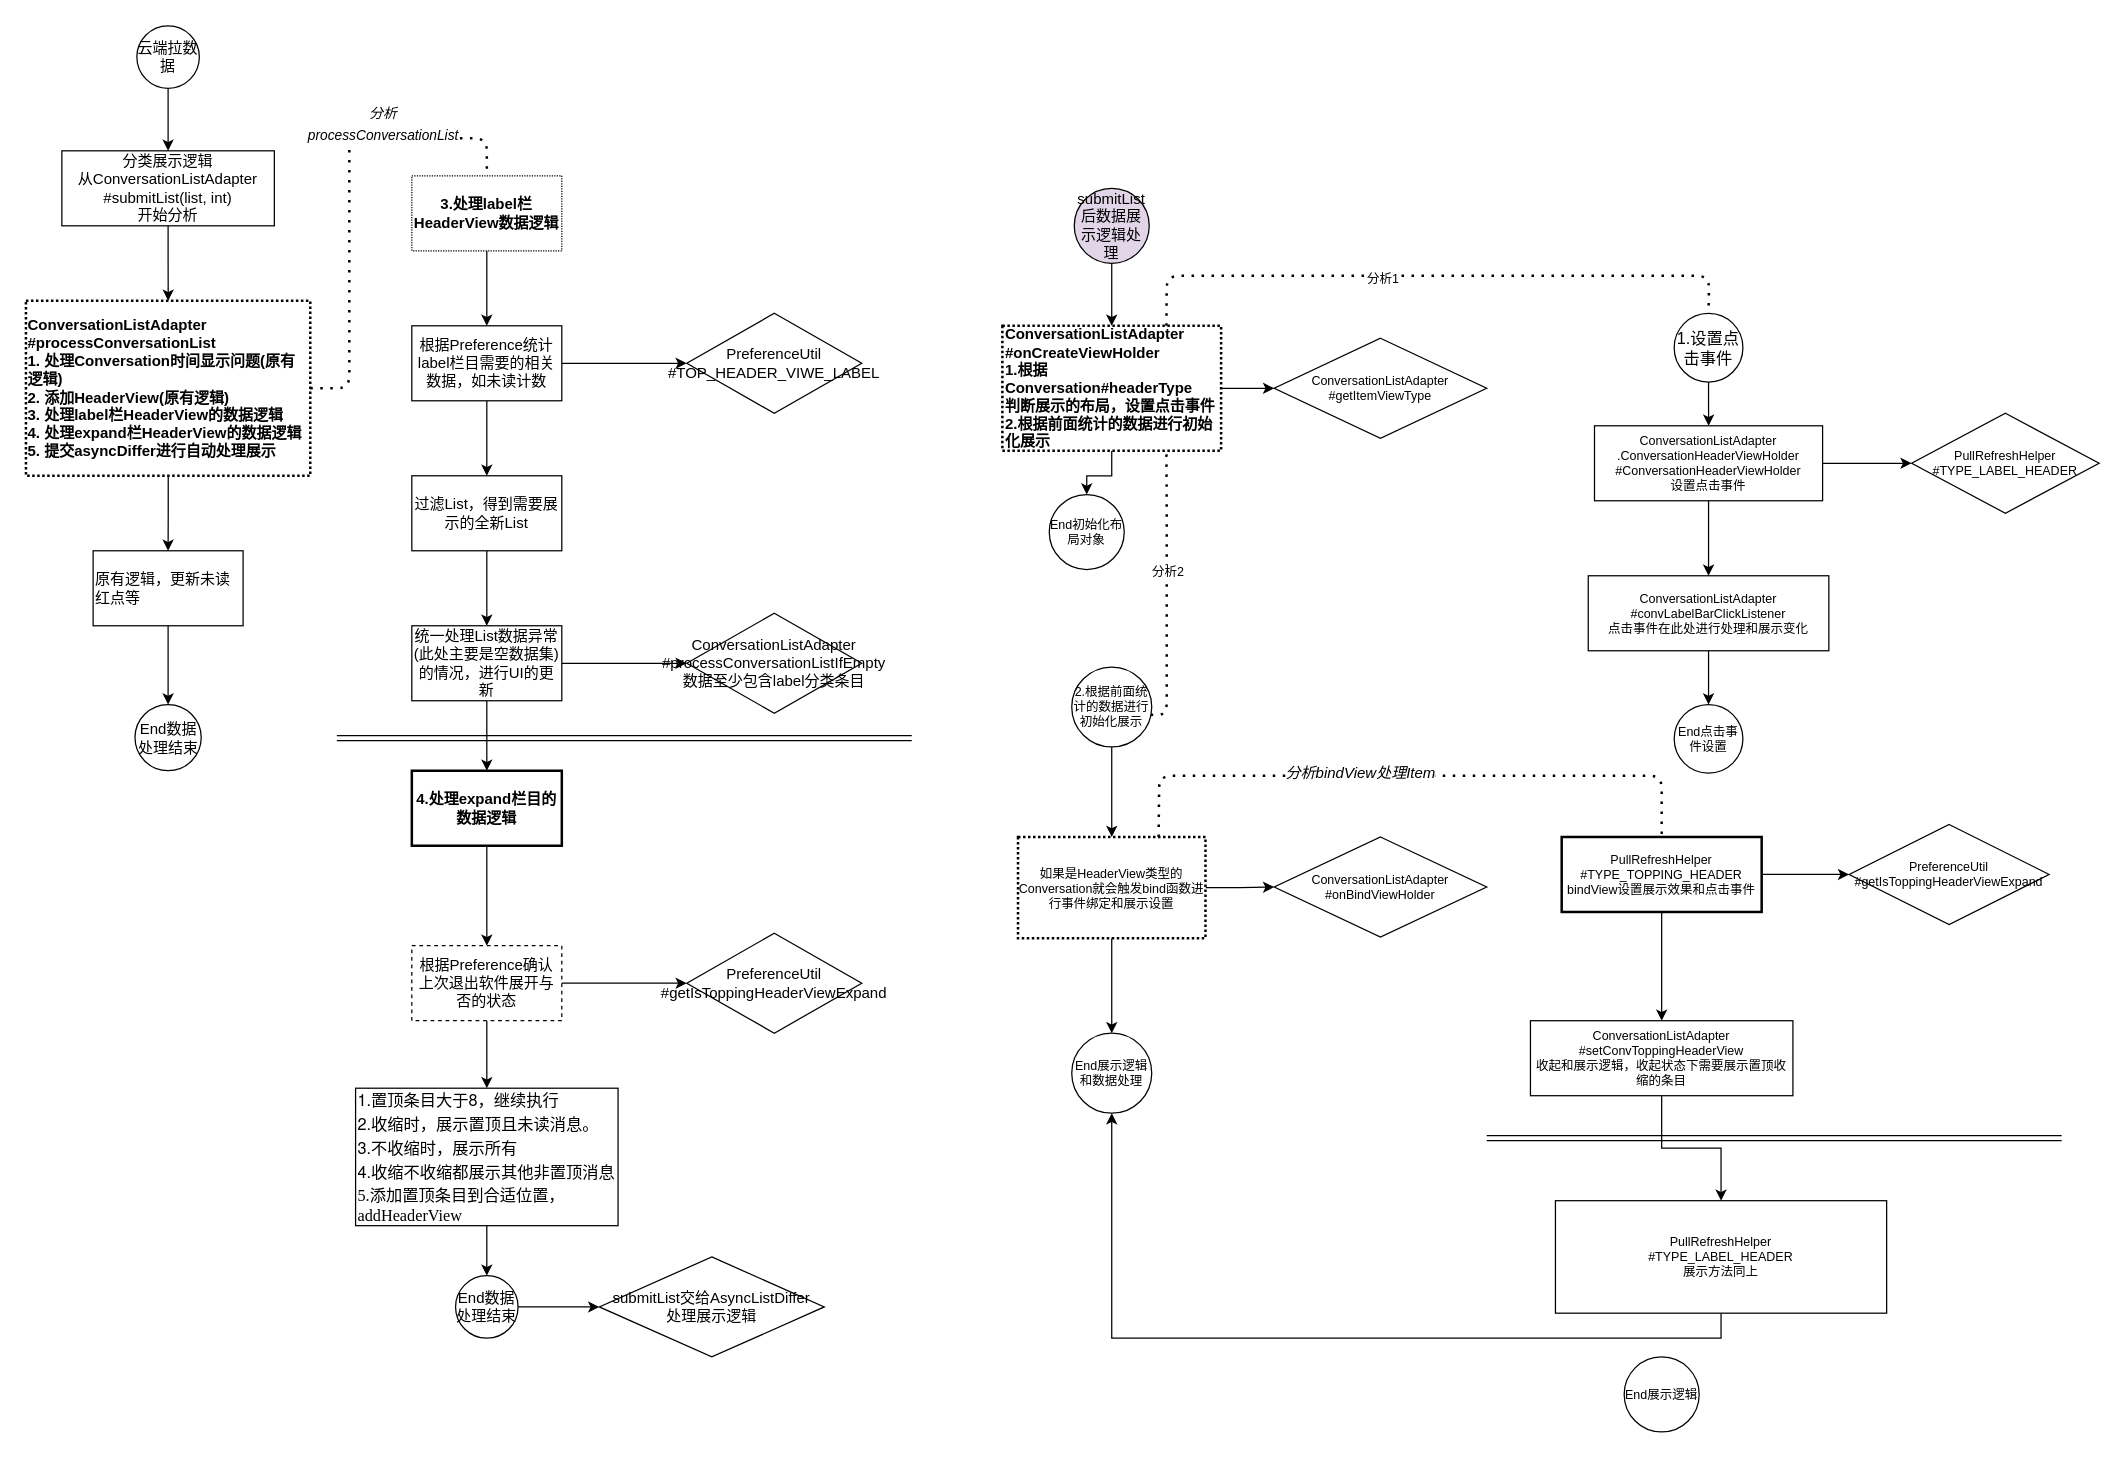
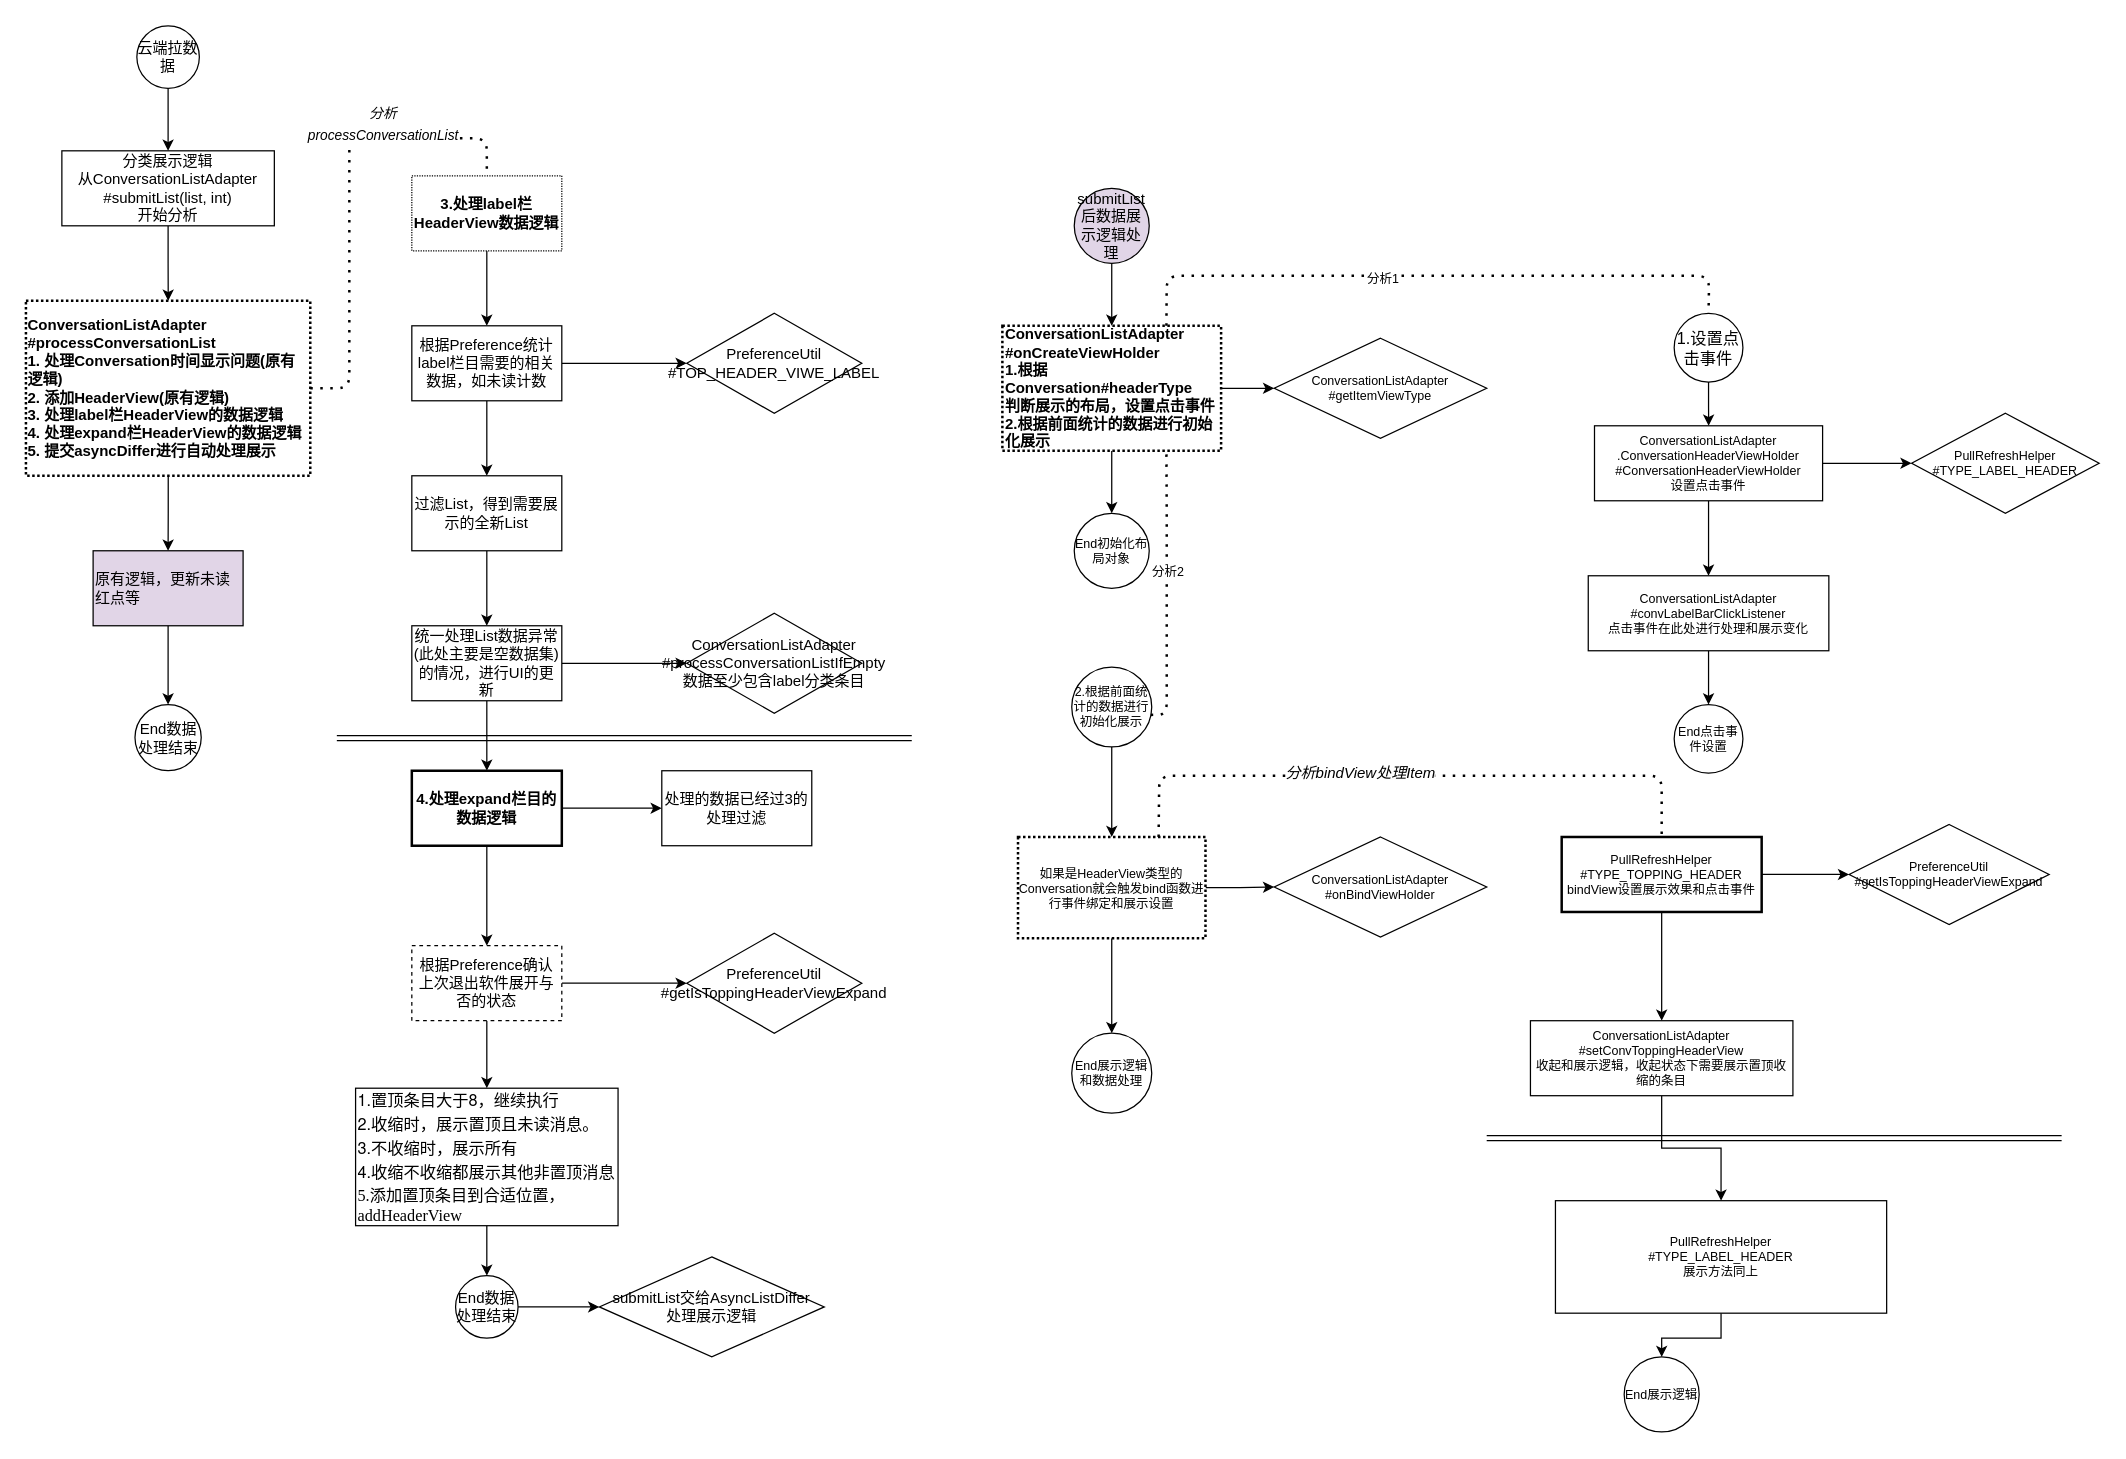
(1087, 532) -> (1112, 551)
(168, 588) -> (168, 588)
none -> (608, 808)
none -> (737, 808)
(1279, 1338) -> (1662, 1342)
